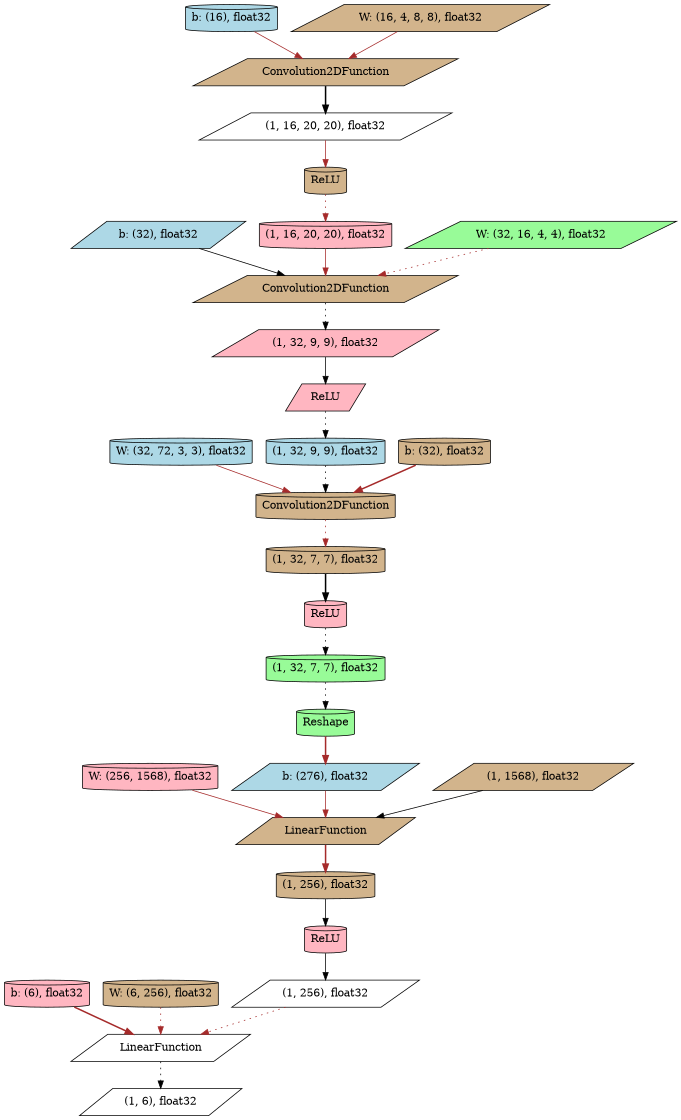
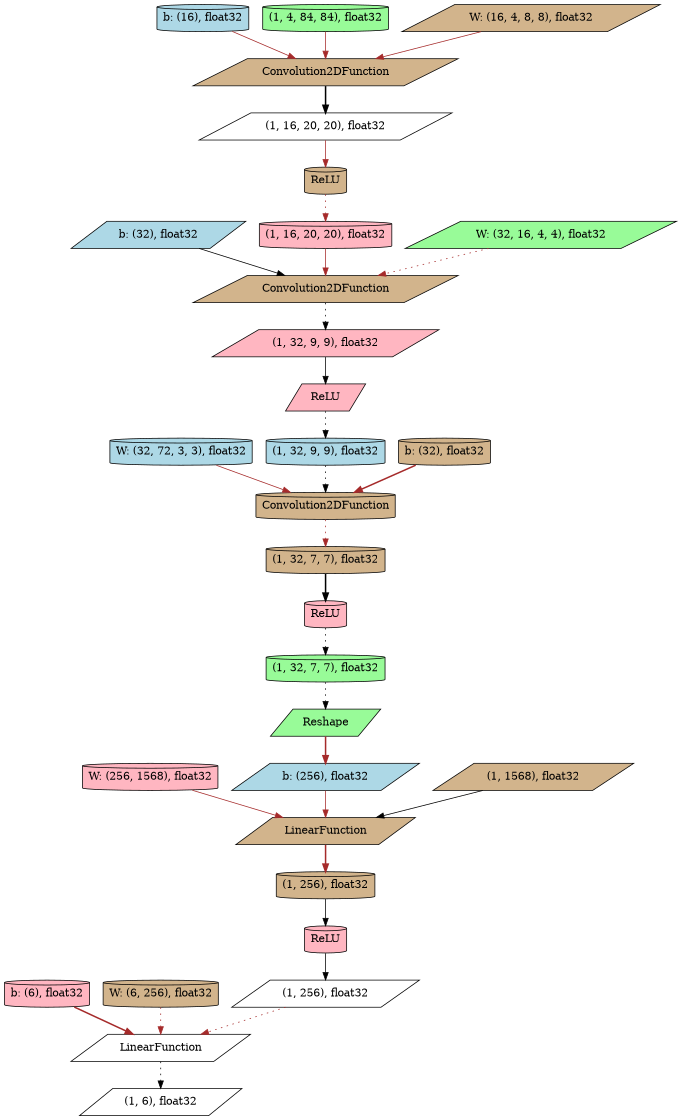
none -> (326, 18)
(326, 723) -> (326, 723)
(326, 777) -> (326, 777)
